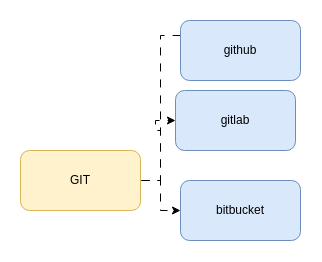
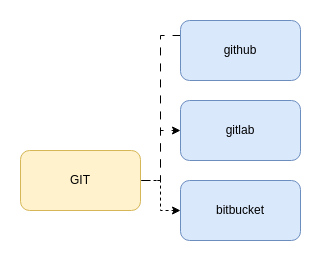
(236, 121) -> (241, 131)
(161, 203) -> (161, 203)
